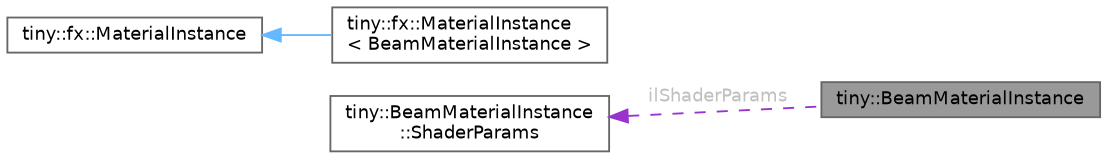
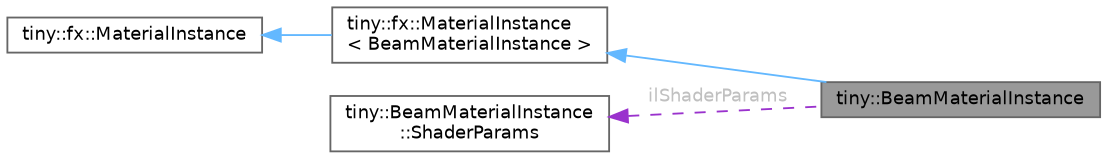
none -> (726, 69)
